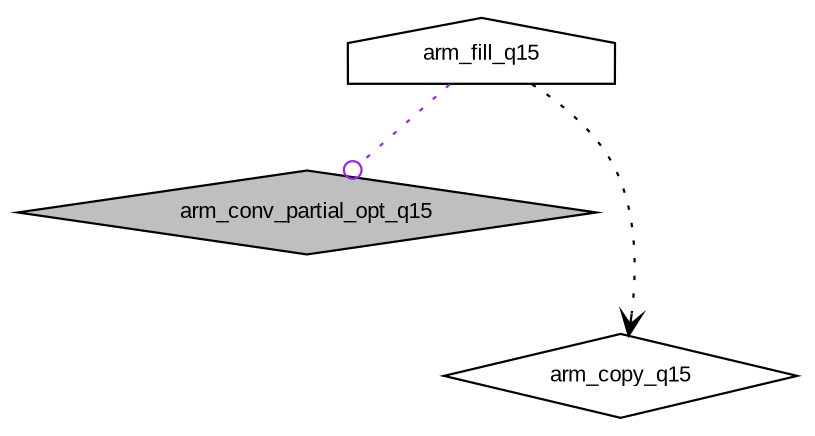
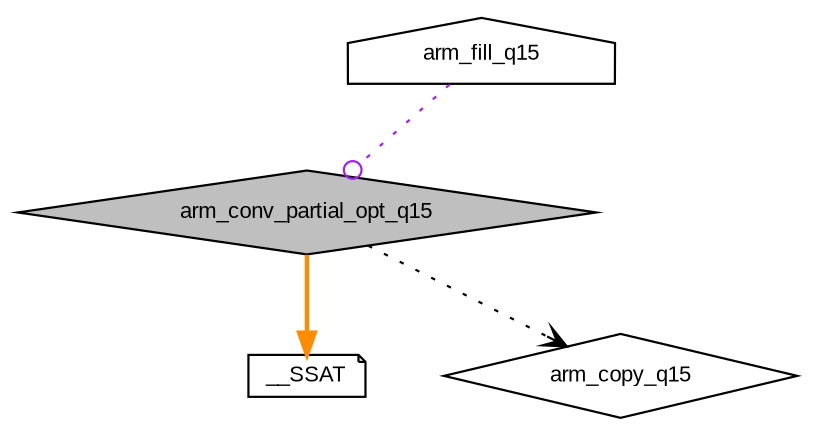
(621, 181) -> (458, 291)
none -> (307, 376)
